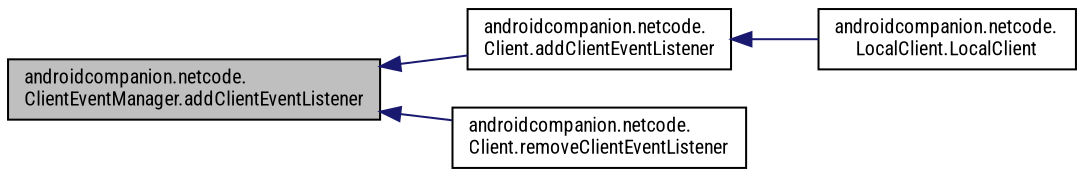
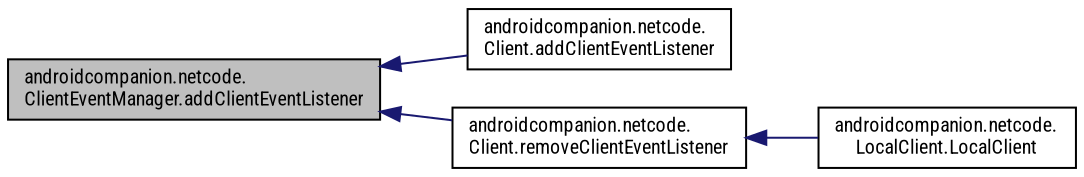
(785, 39) -> (792, 138)
